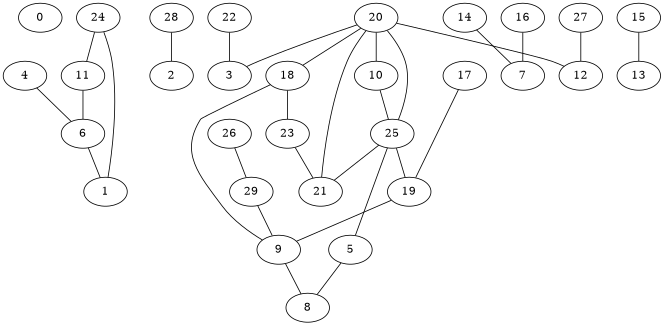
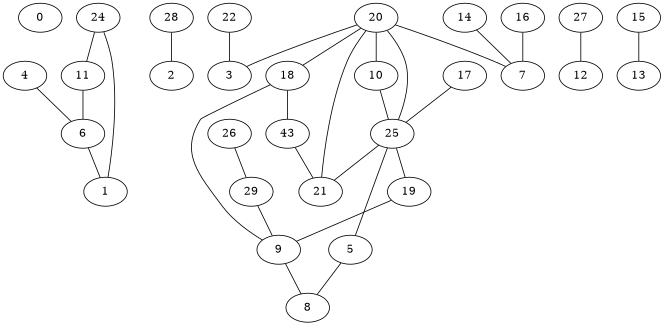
(481, 43) -> (451, 45)
(288, 134) -> (288, 134)
(437, 134) -> (429, 105)
